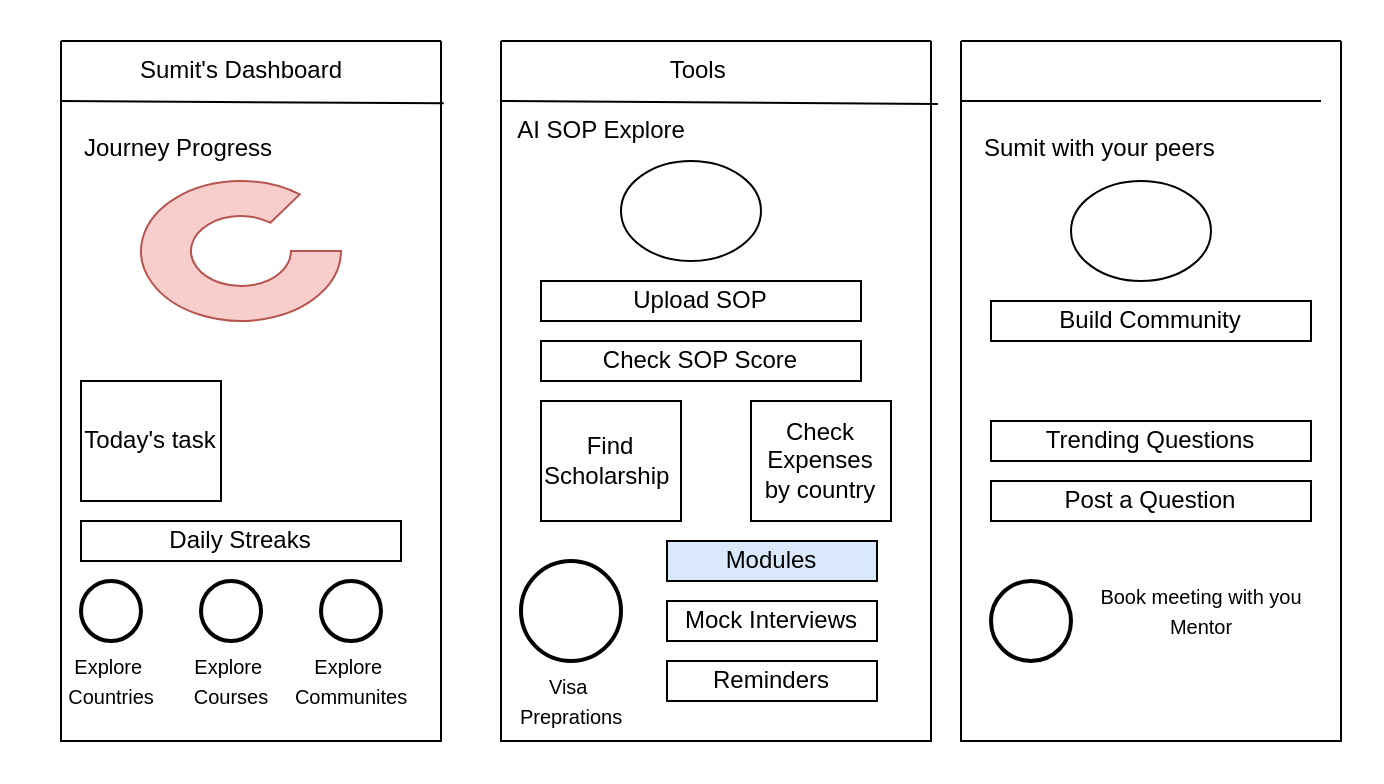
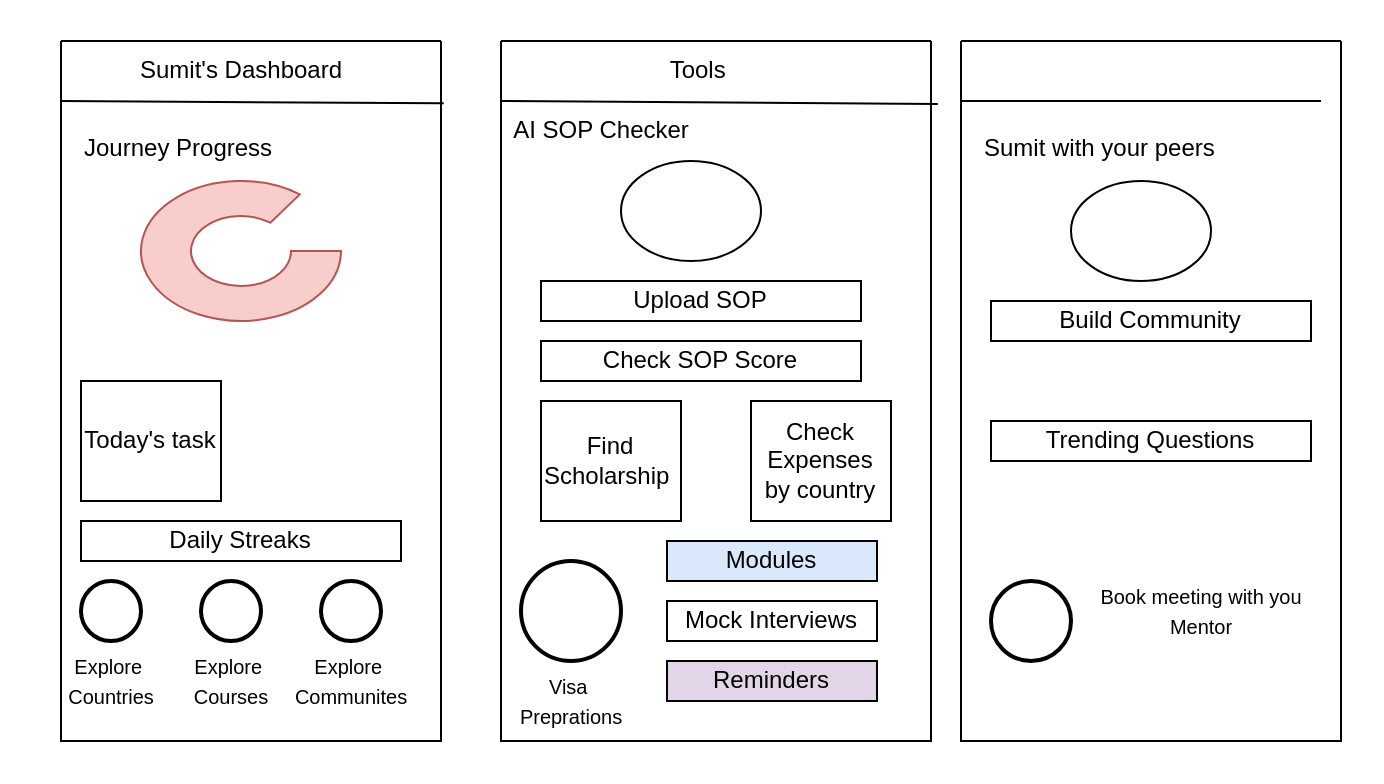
(602, 131) -> (602, 131)
(1151, 501) -> none
(772, 681) -> (772, 681)
